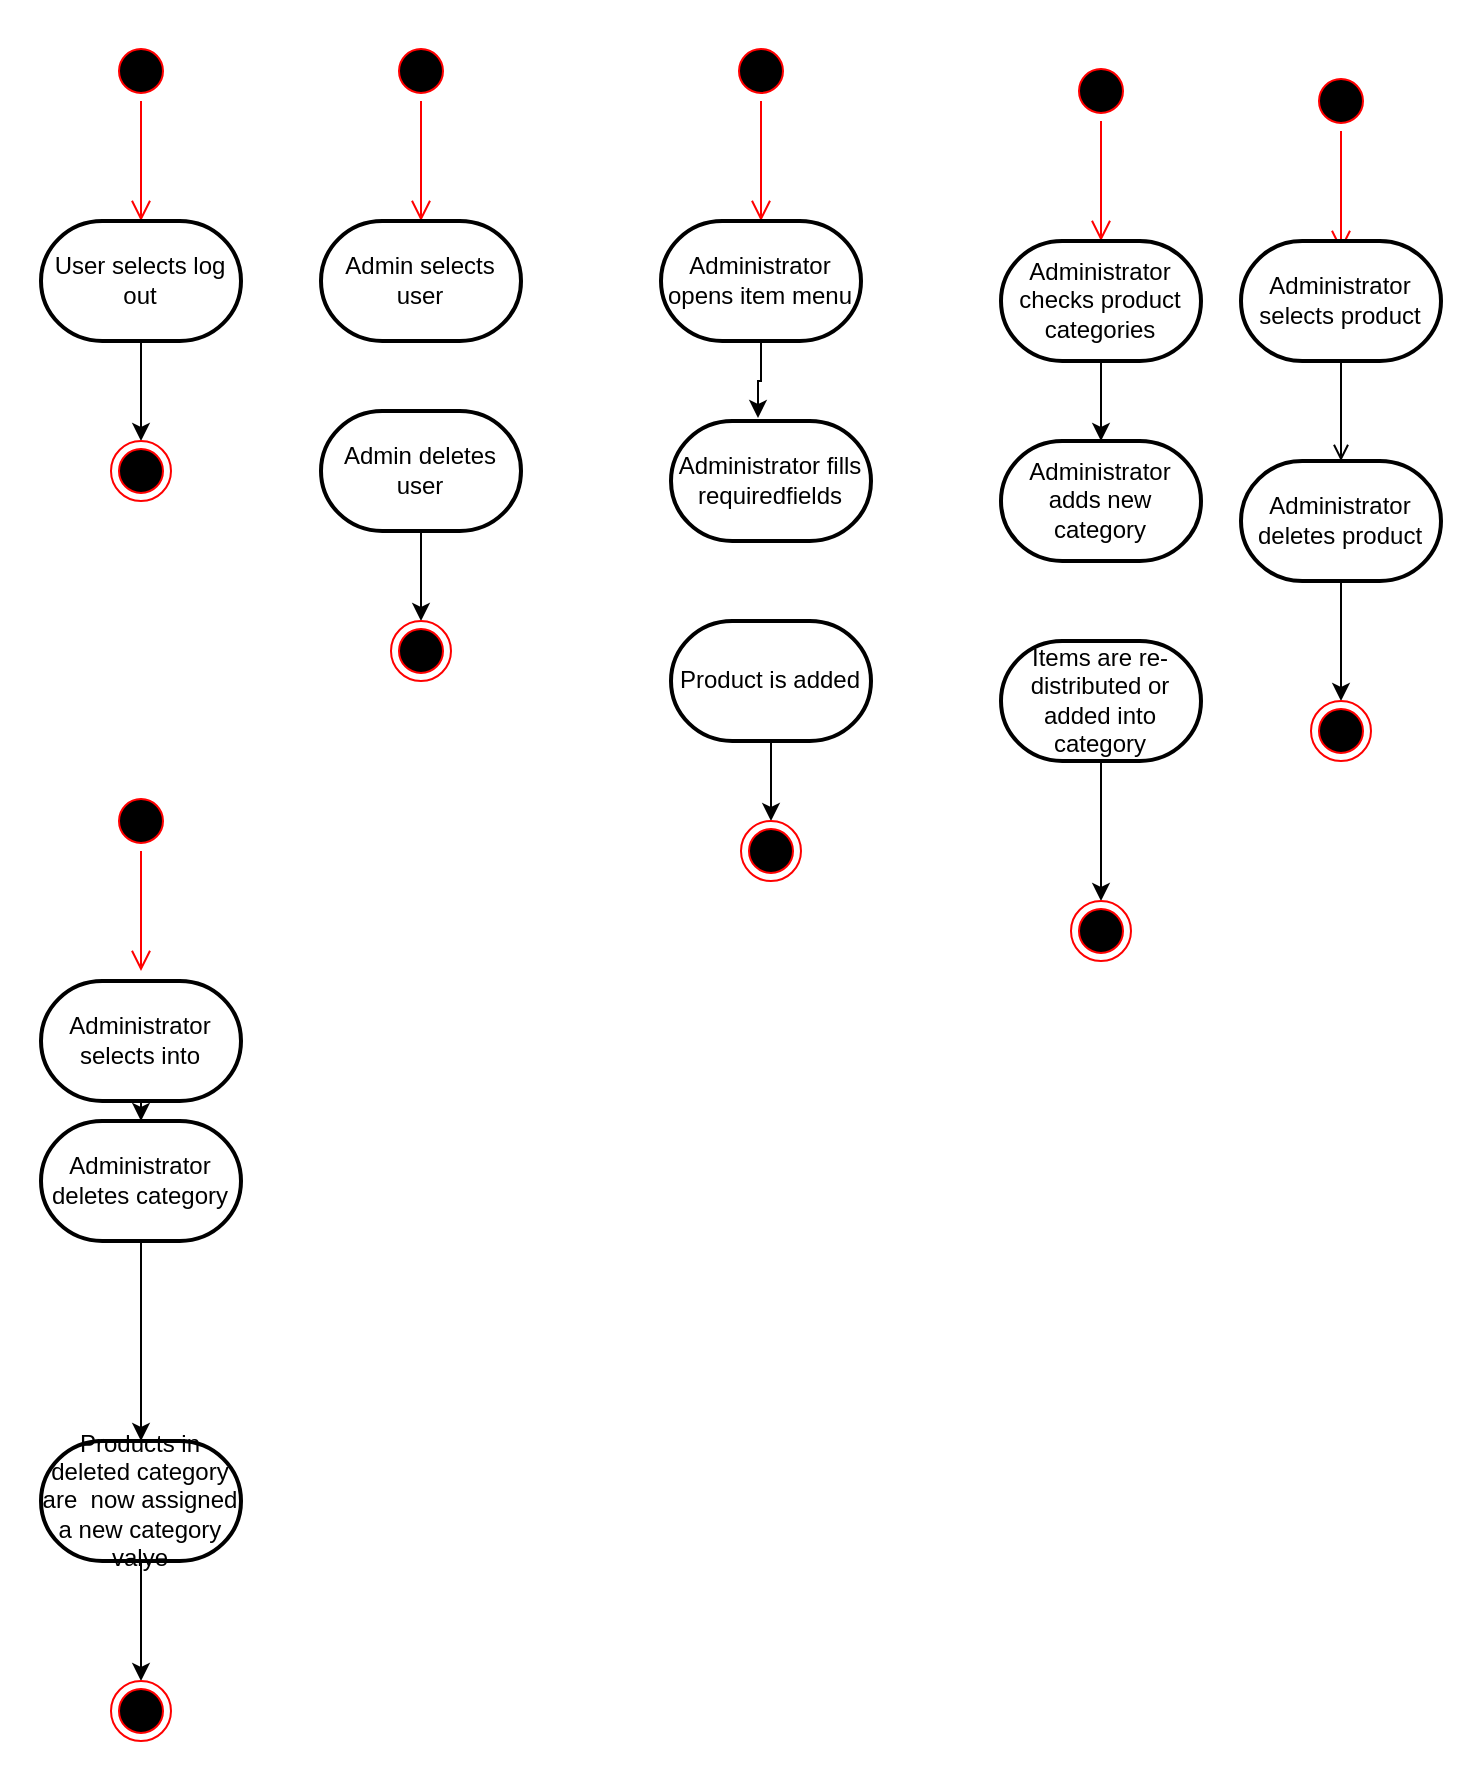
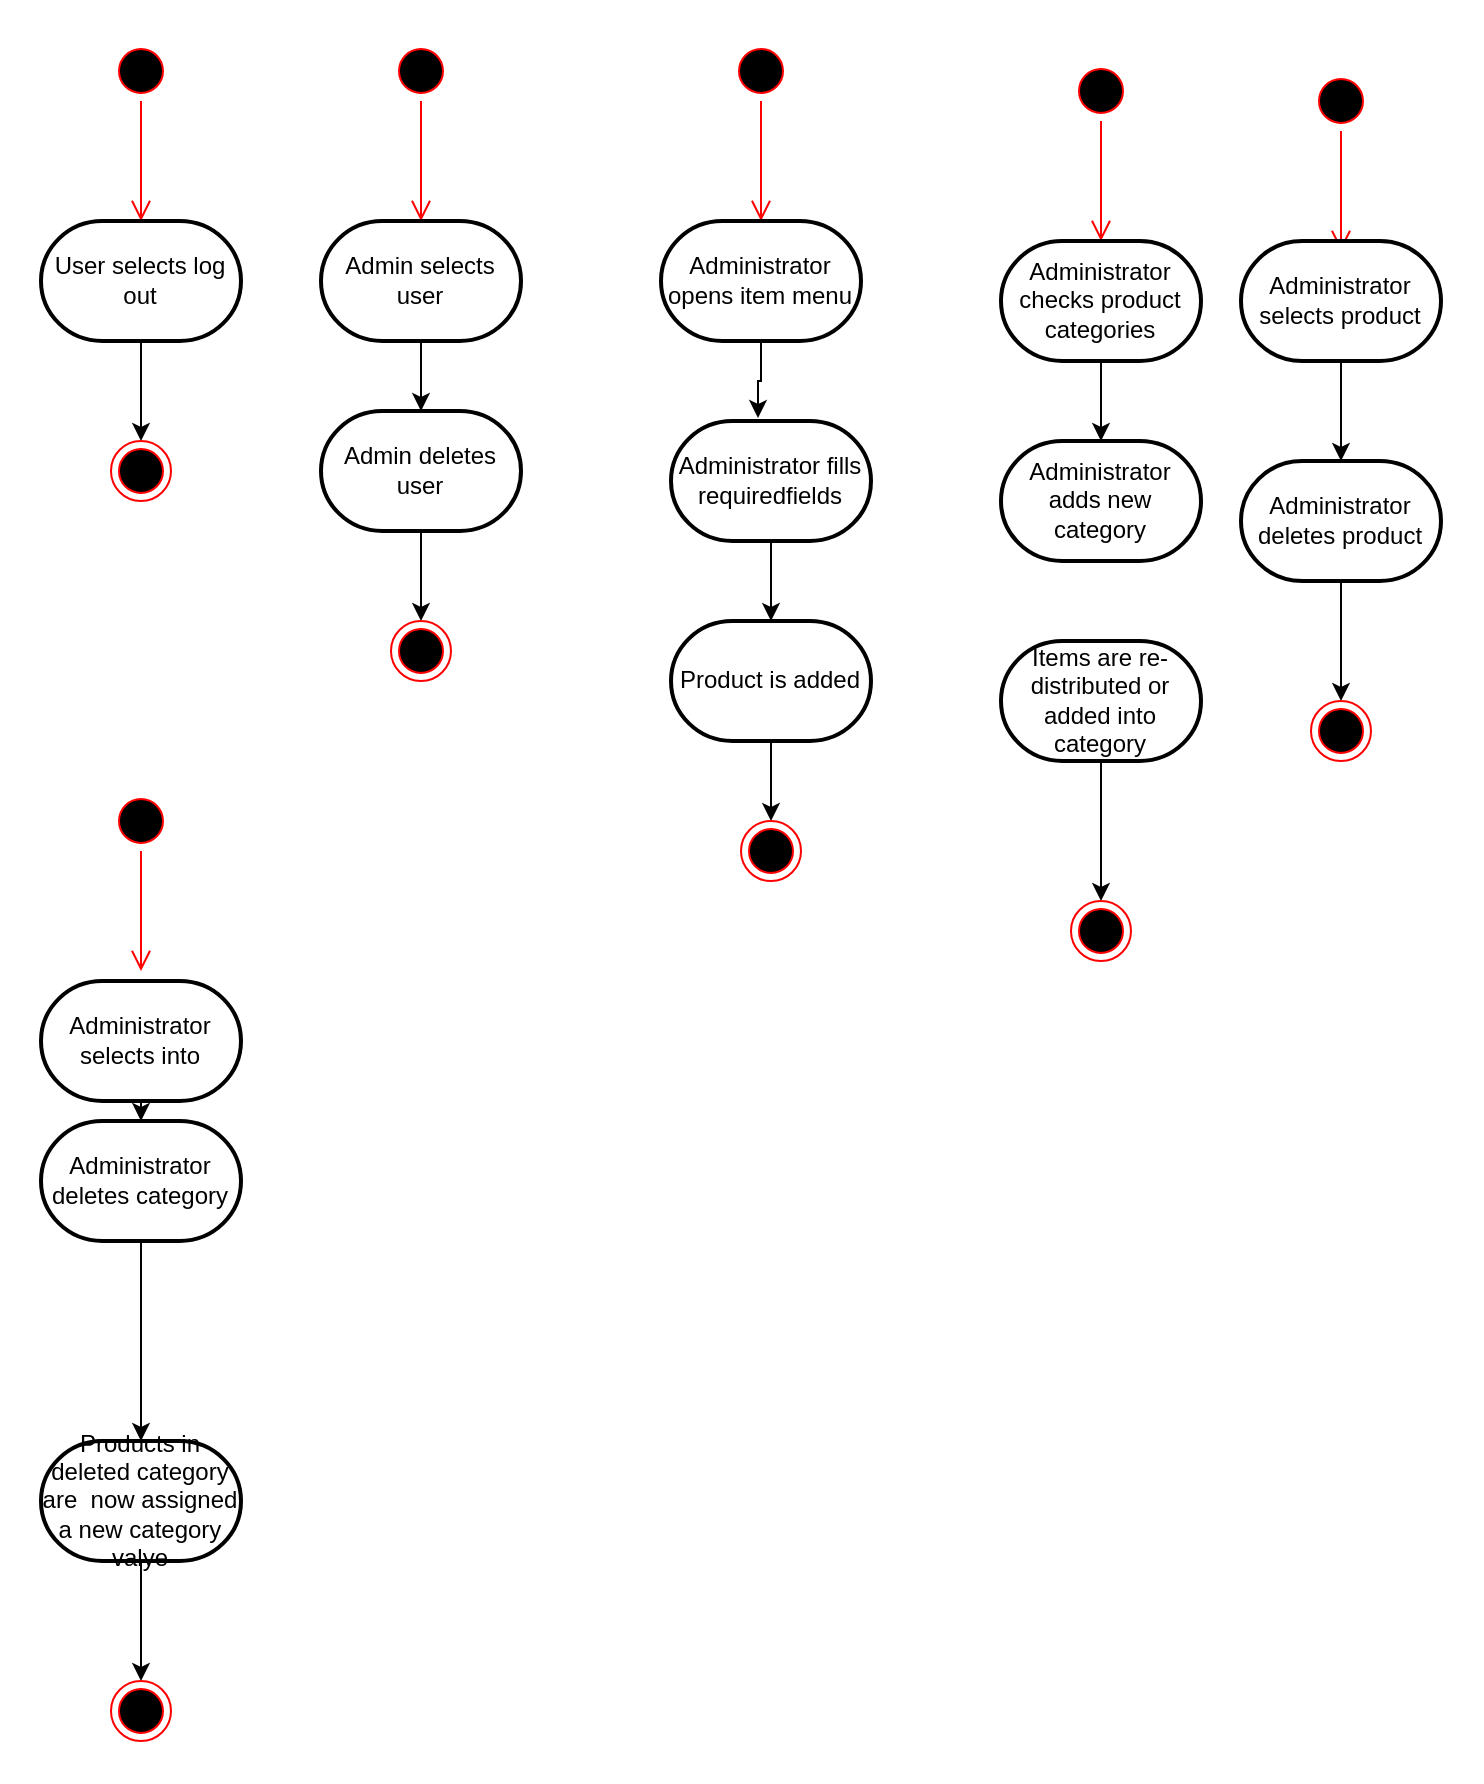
none -> (421, 379)
(1341, 448) -> (1341, 446)
none -> (771, 574)
